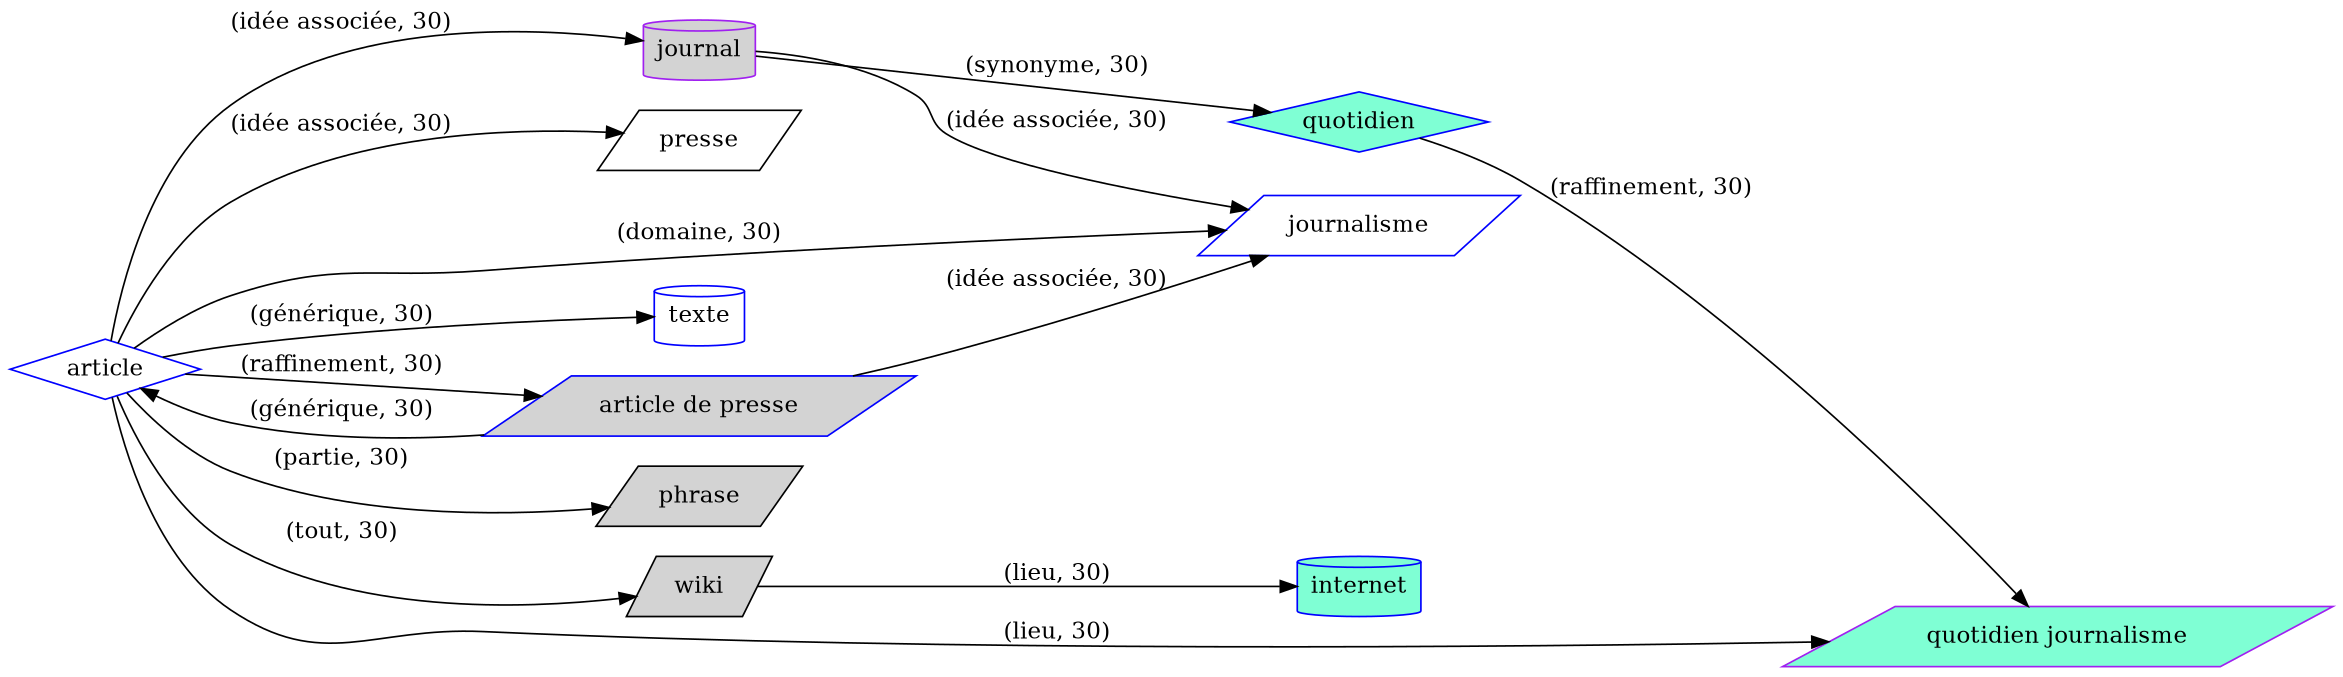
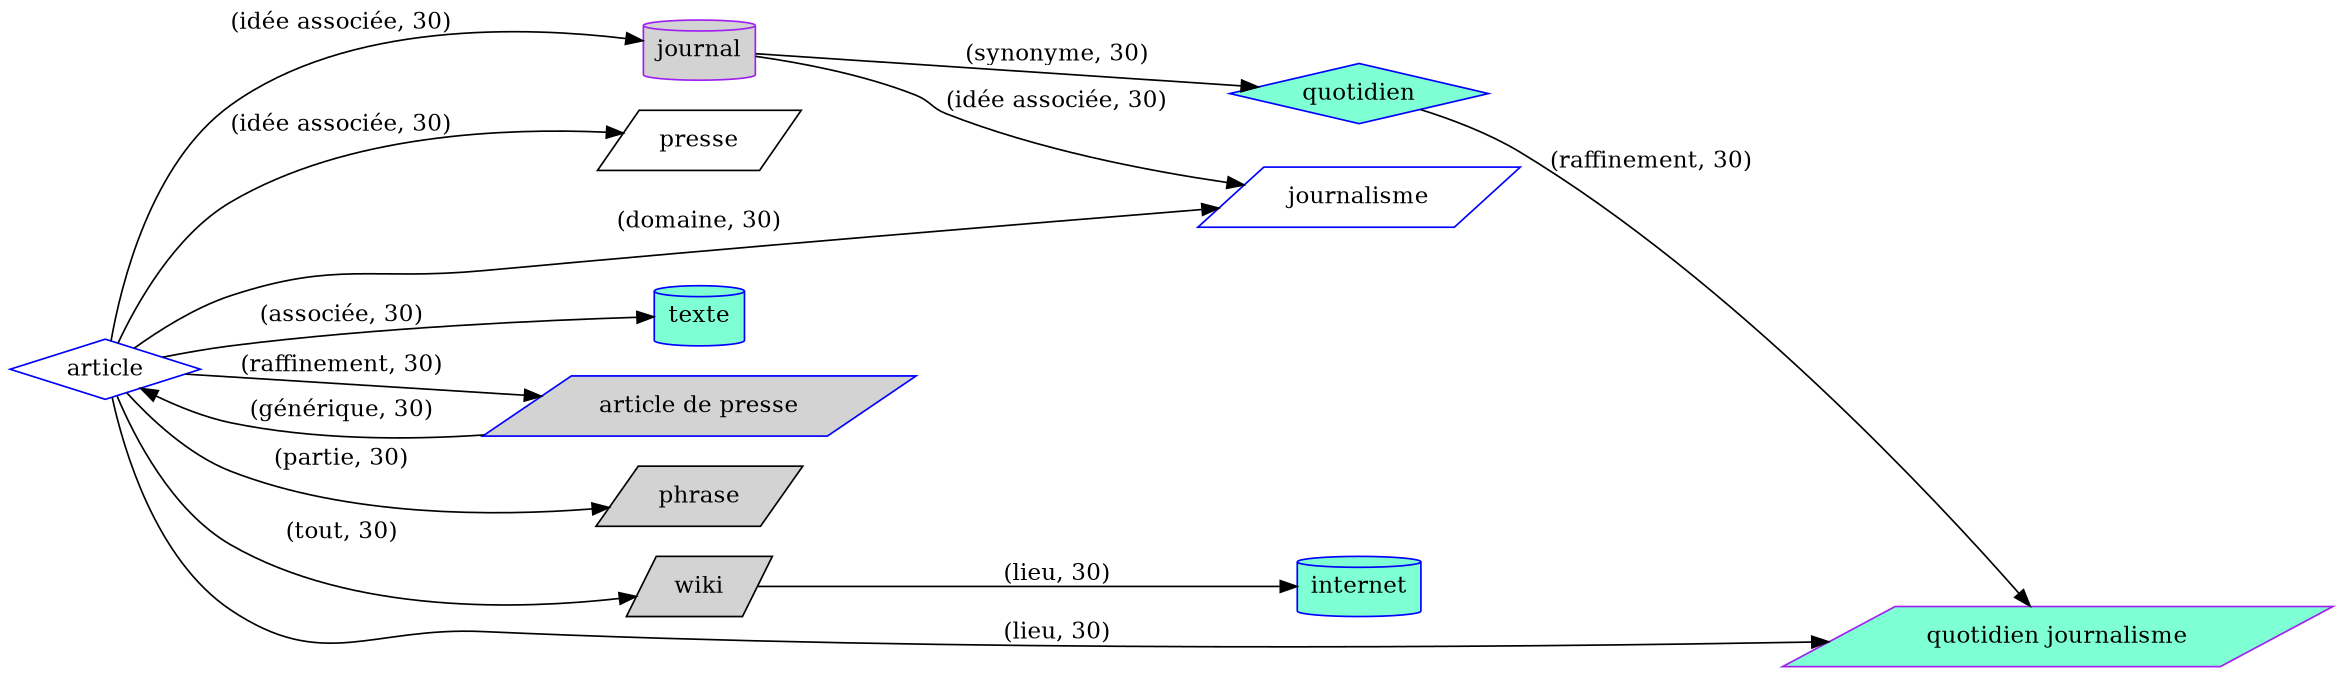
(342, 315) -> (342, 315)
(699, 316) -> (699, 316)
(1053, 323) -> none
